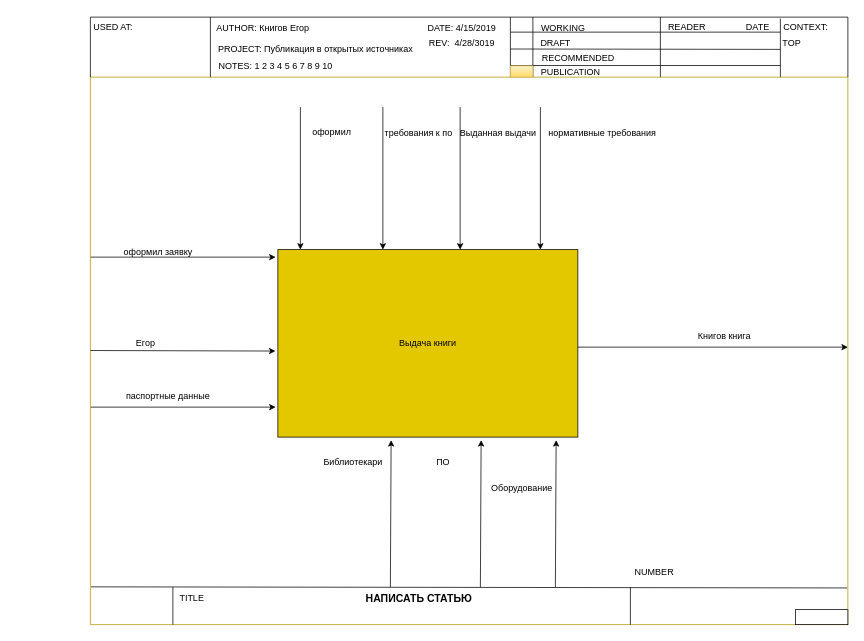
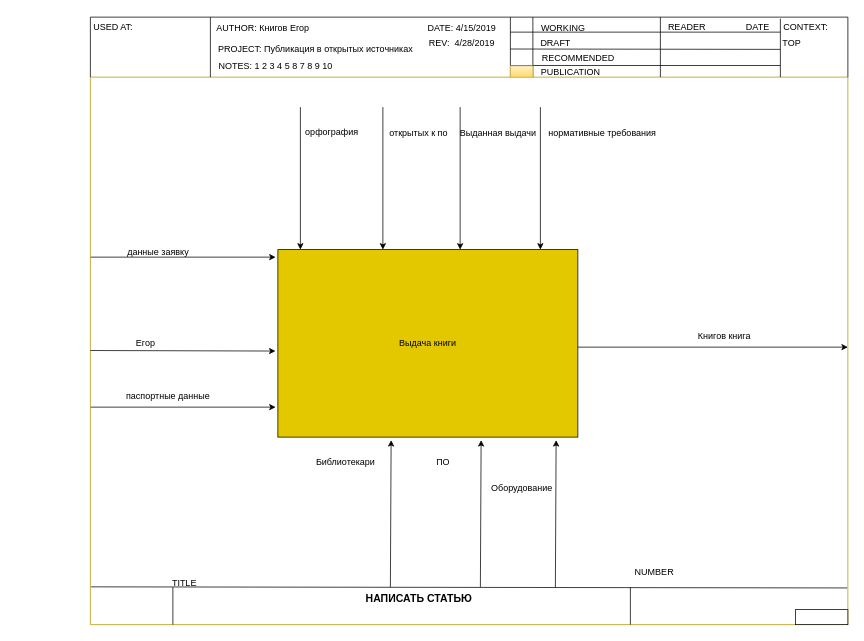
(436, 43) -> (436, 43)
(230, 66) -> (230, 66)
(323, 132) -> (323, 132)
(413, 133) -> (413, 133)
(143, 252) -> (143, 252)
(353, 462) -> (345, 462)
(192, 598) -> (184, 583)
